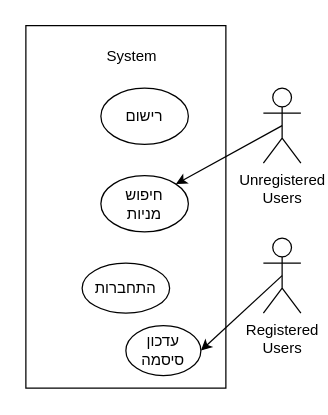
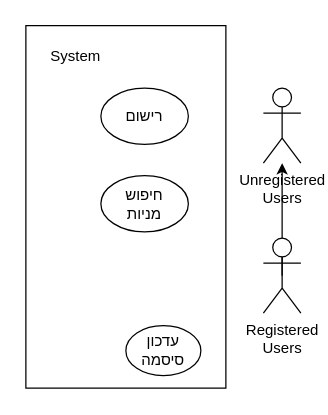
(132, 57) -> (76, 57)
(231, 154) -> none
(126, 288) -> none
(243, 312) -> (282, 205)
